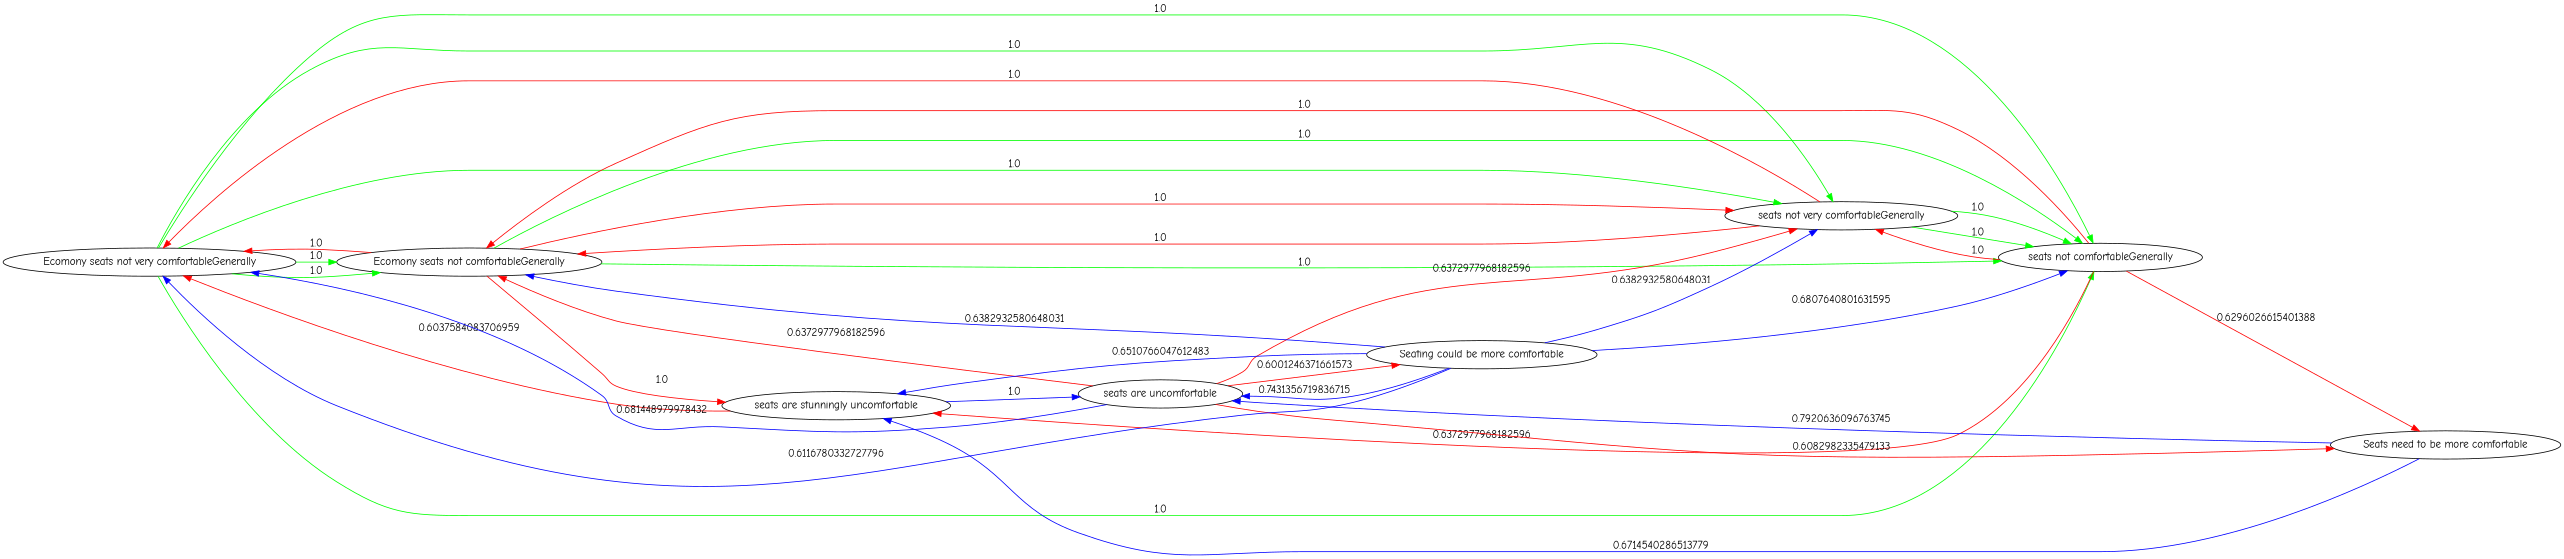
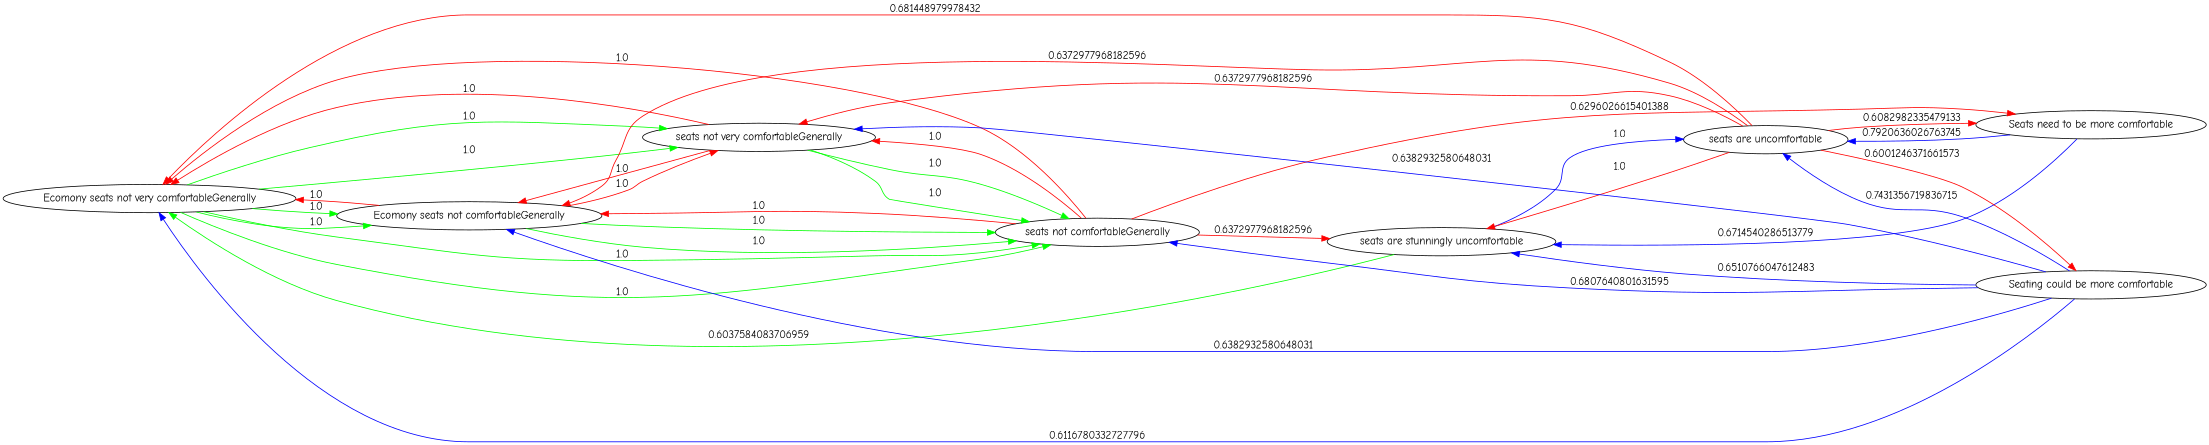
none -> (635, 65)
(591, 364) -> (1612, 191)
(455, 369) -> (776, 345)
(1841, 419) -> (1912, 133)
(665, 429) -> (950, 15)
